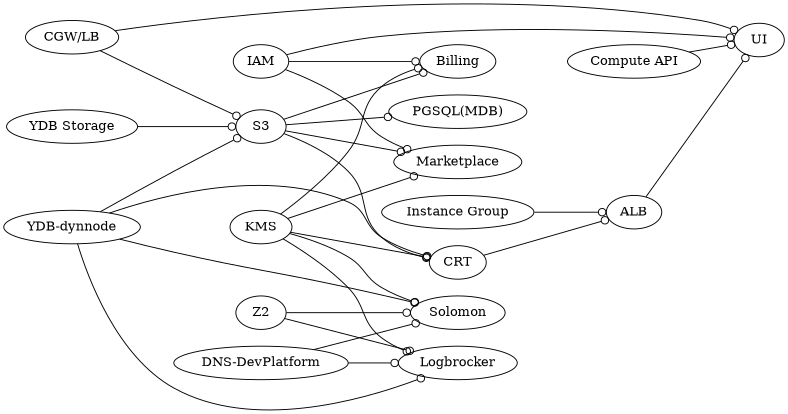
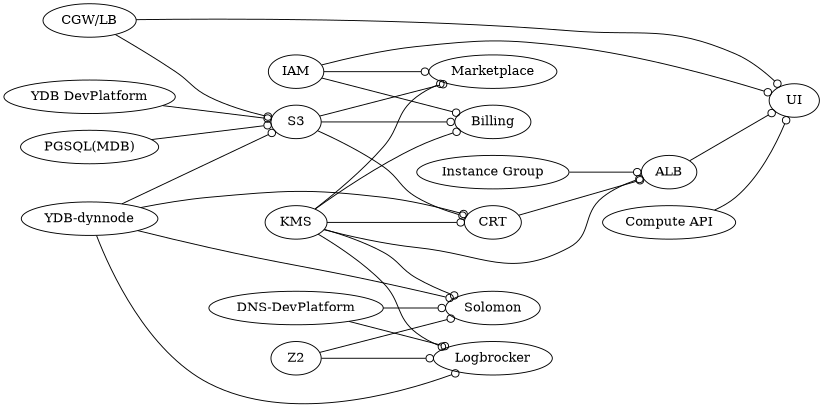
(335, 121) -> (208, 133)
(72, 127) -> (90, 97)
none -> (496, 262)
